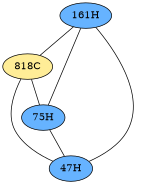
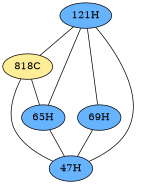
(86, 16) -> (86, 16)
(43, 118) -> (43, 118)
none -> (99, 118)
